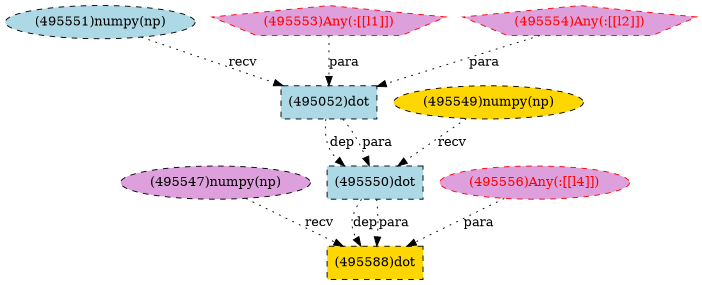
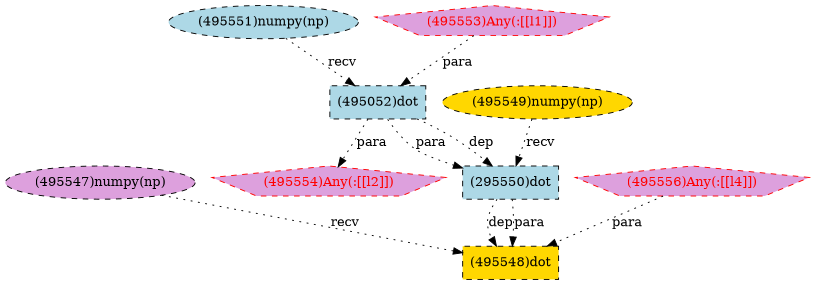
(463, 60) -> (356, 139)
(375, 183) -> (511, 183)
(535, 183) -> (692, 183)
(375, 263) -> (511, 263)
